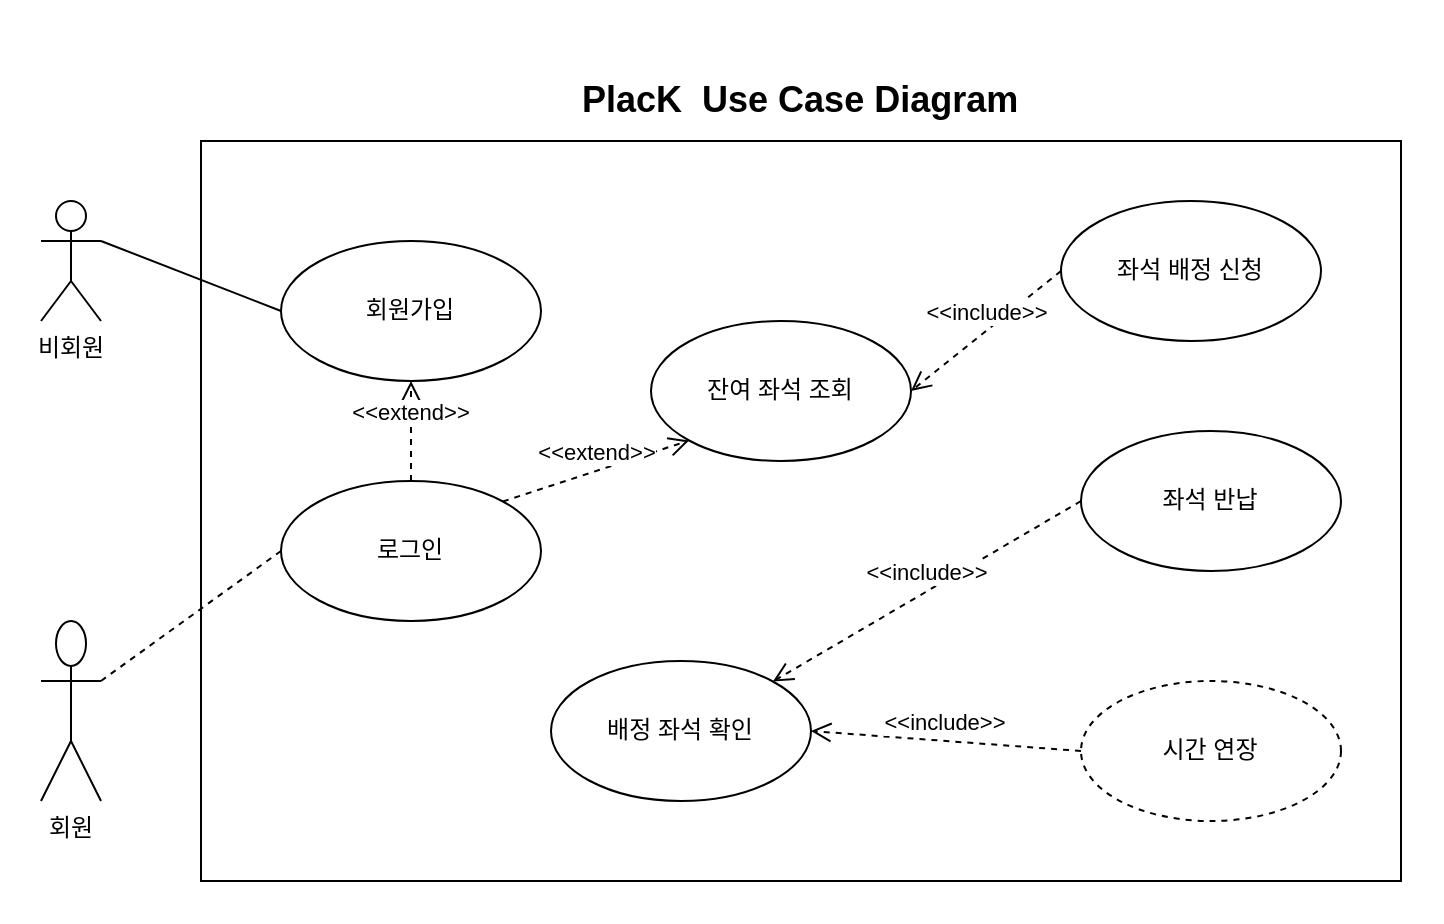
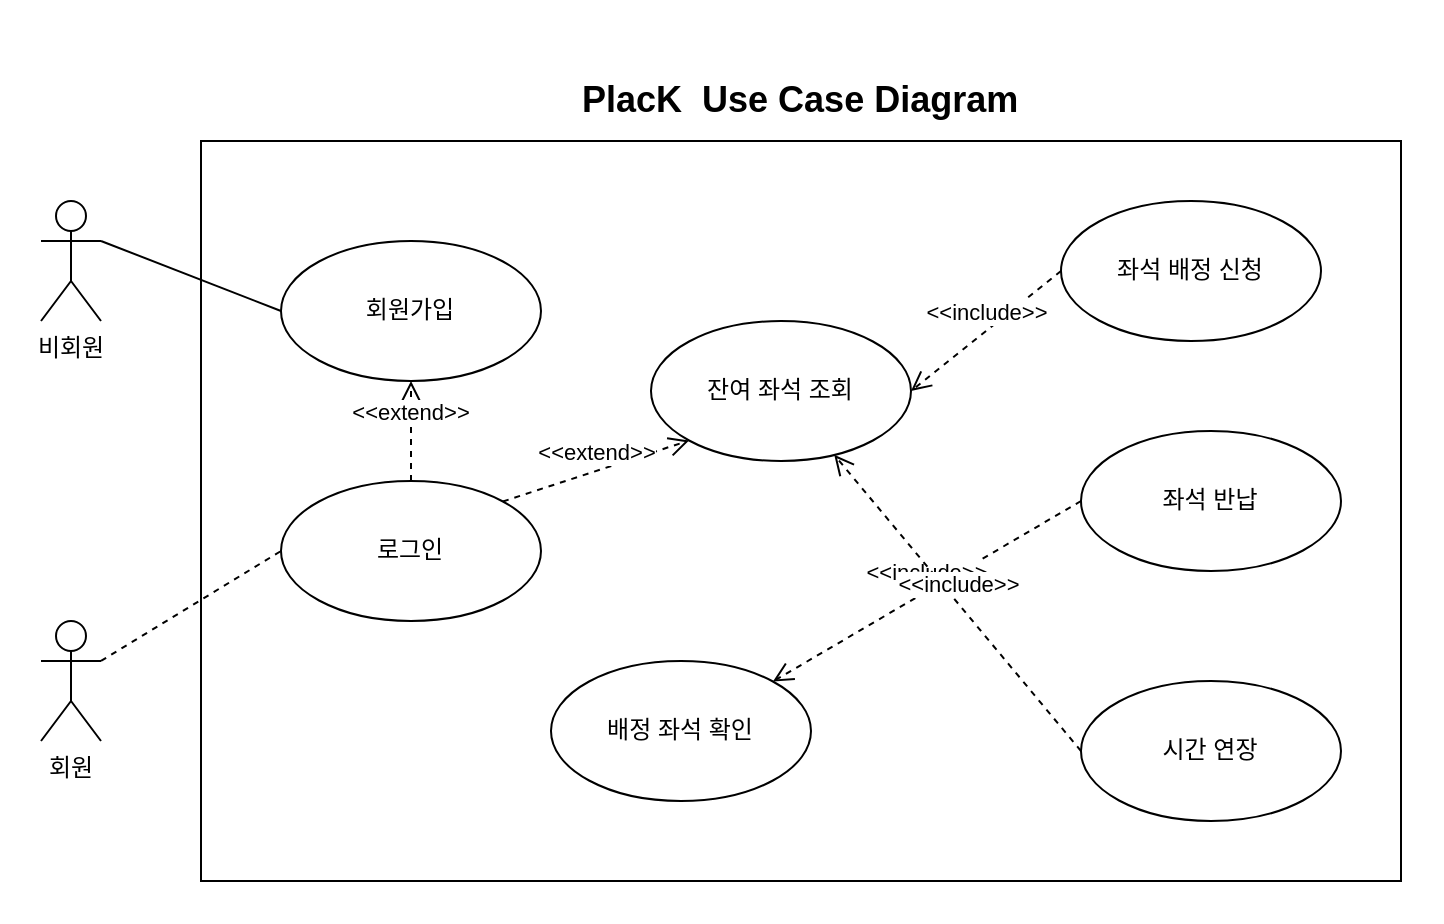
(71, 711) -> (71, 681)
(948, 741) -> (959, 605)
(1211, 751) -> (1211, 751)
